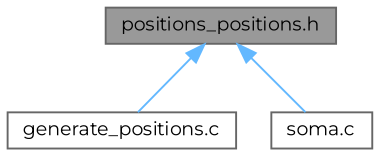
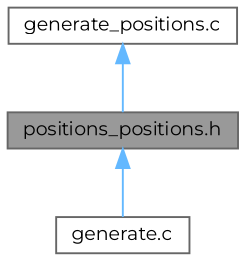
(164, 85) -> (123, 88)
(322, 130) -> (123, 235)
